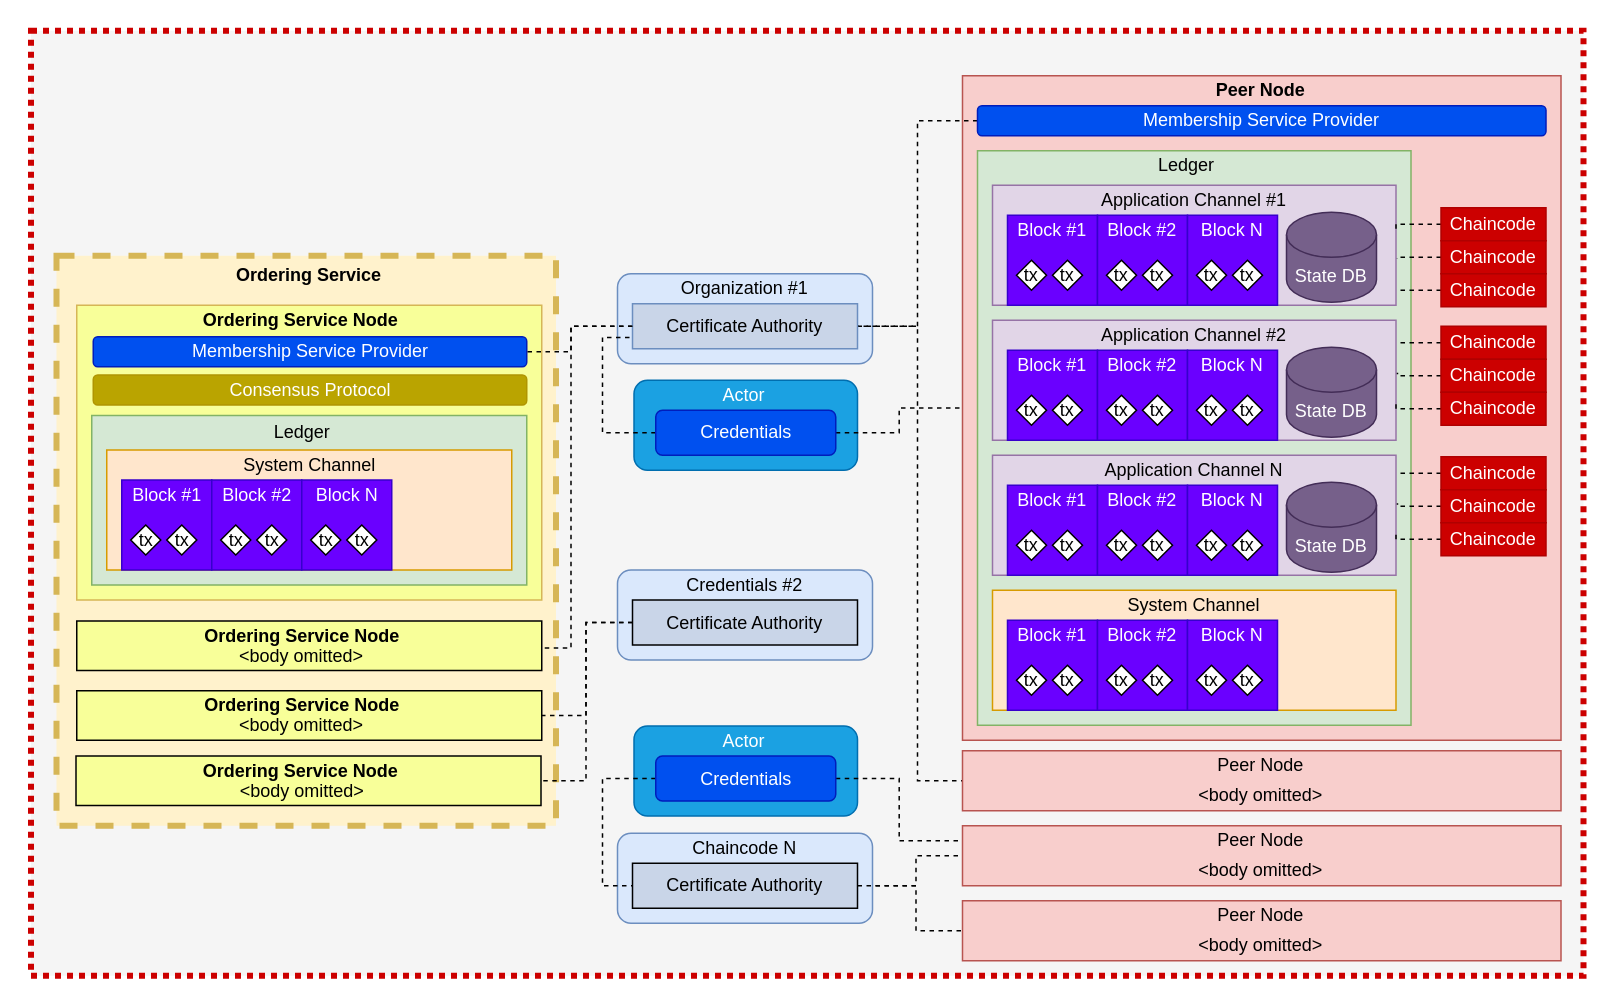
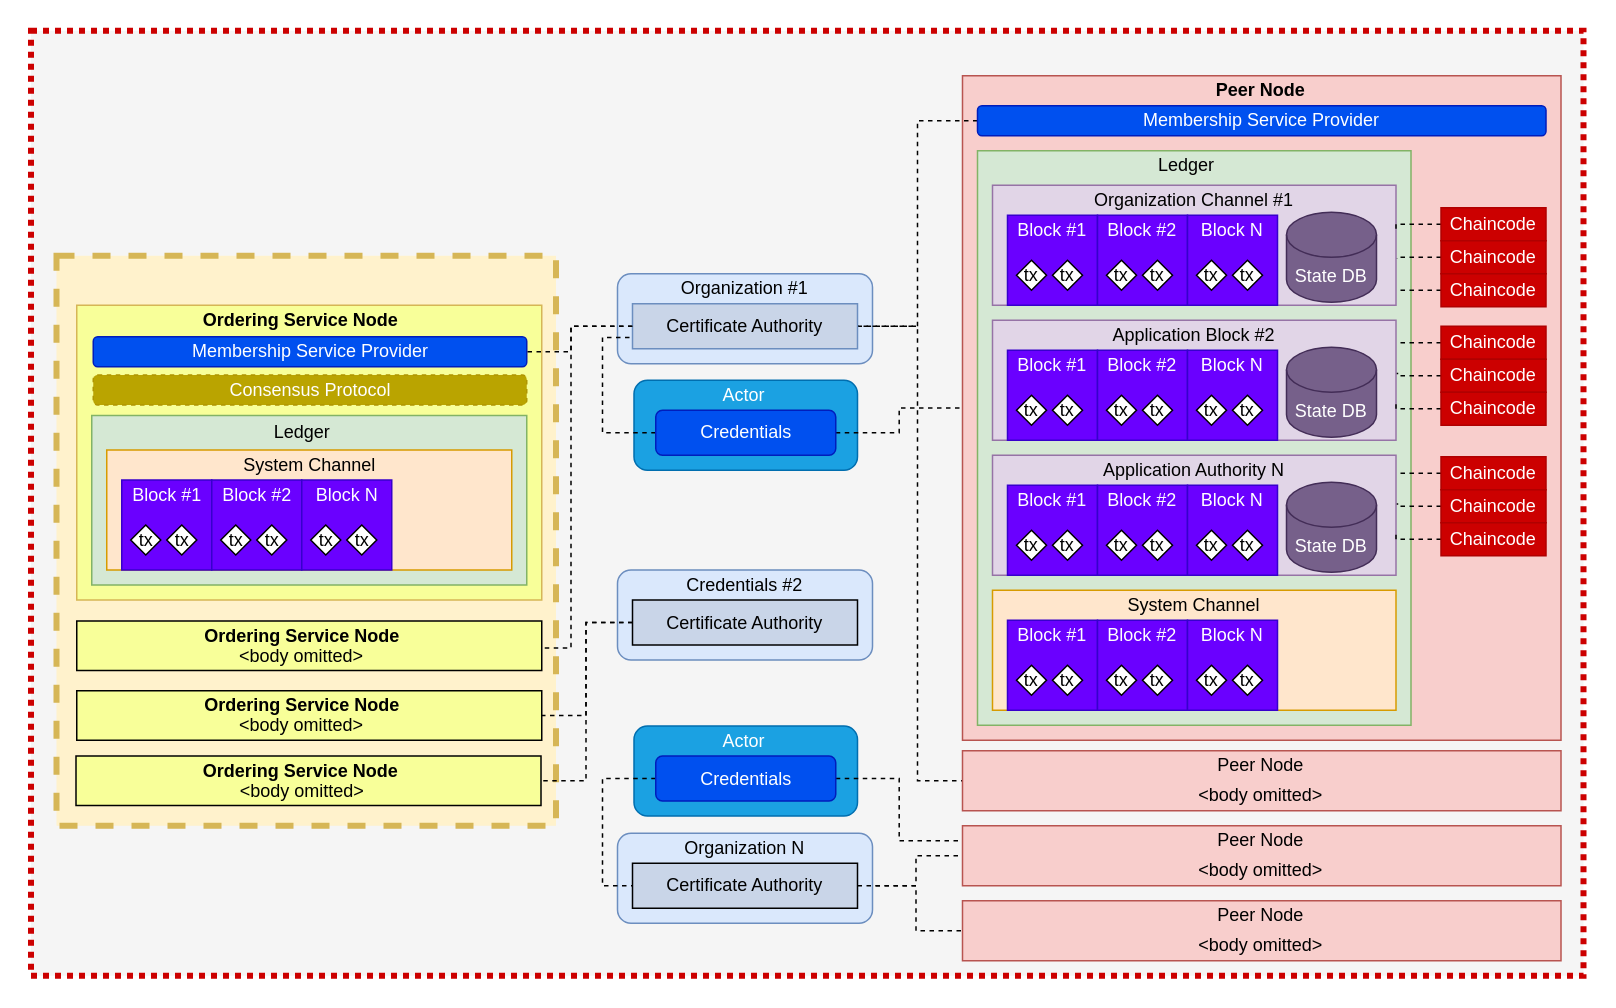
(1194, 200) -> (1194, 200)
(309, 275) -> none
(1194, 335) -> (1194, 335)
(310, 390) -> (310, 390)
(1194, 470) -> (1194, 470)
(745, 848) -> (745, 848)
